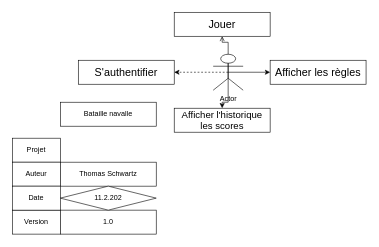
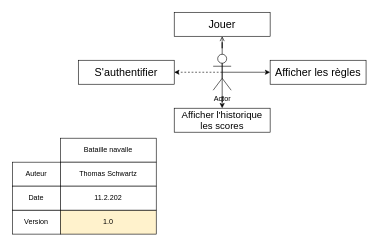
(228, 72) -> (222, 72)
(108, 114) -> (108, 150)
(36, 150) -> none
(108, 198) -> (108, 198)
(108, 222) -> (108, 222)
